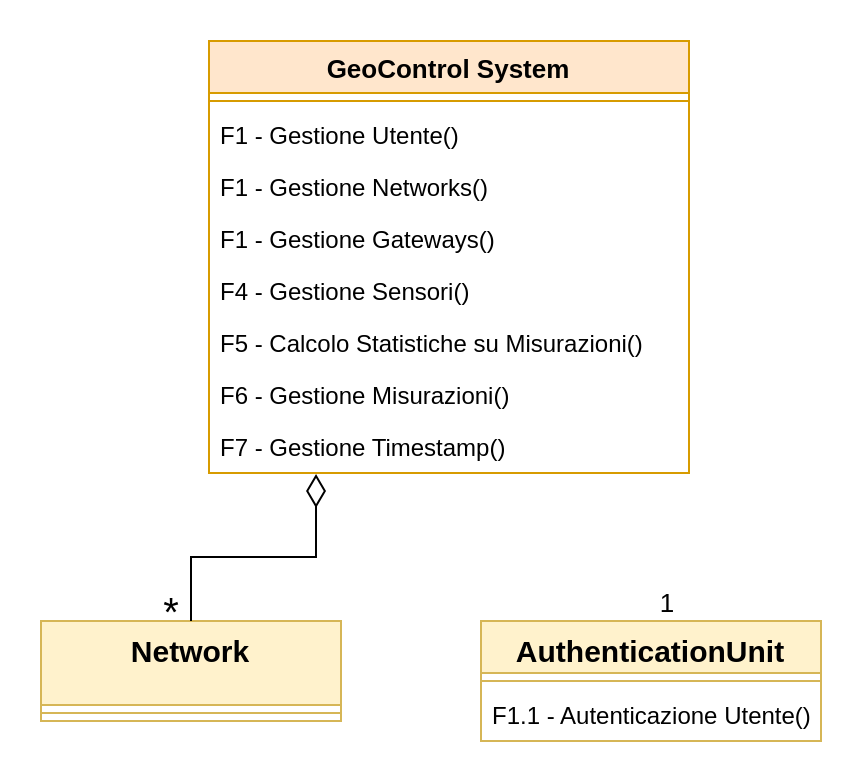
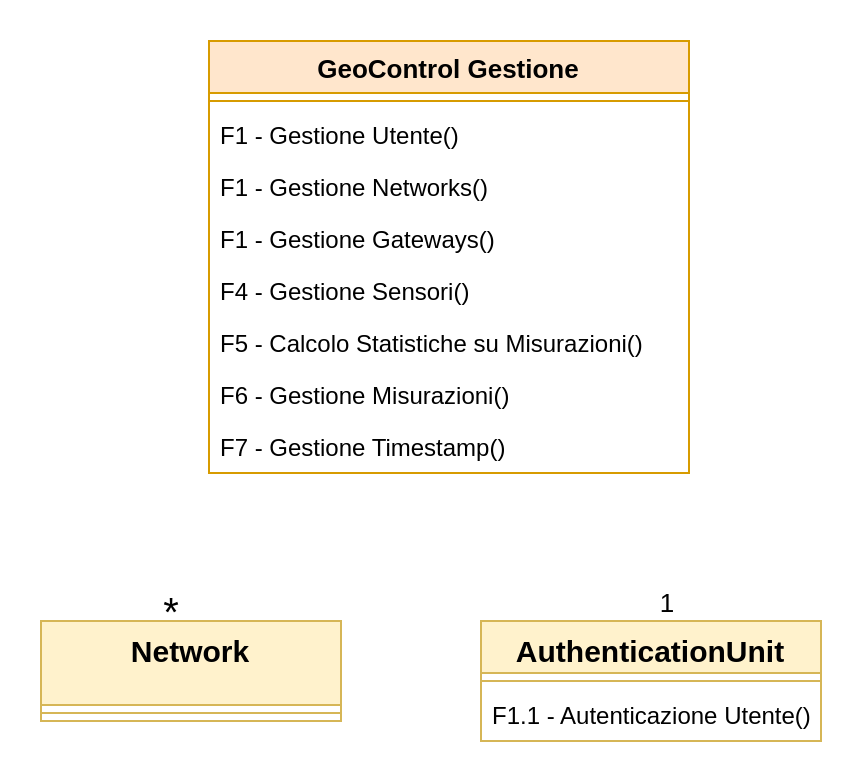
(449, 69) -> (449, 69)
(247, 557) -> none
